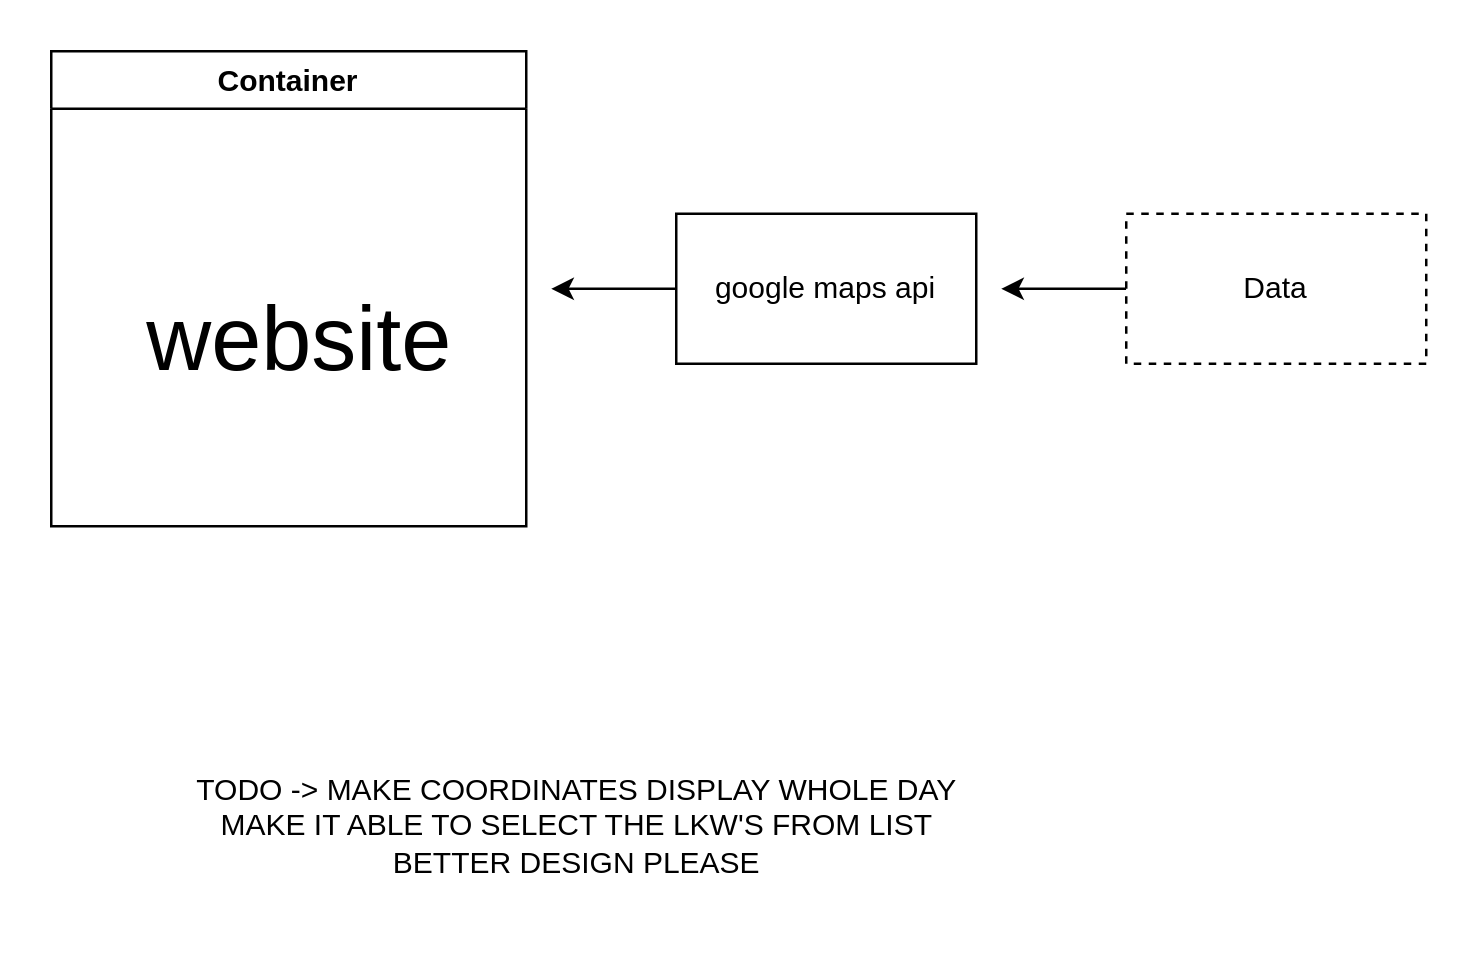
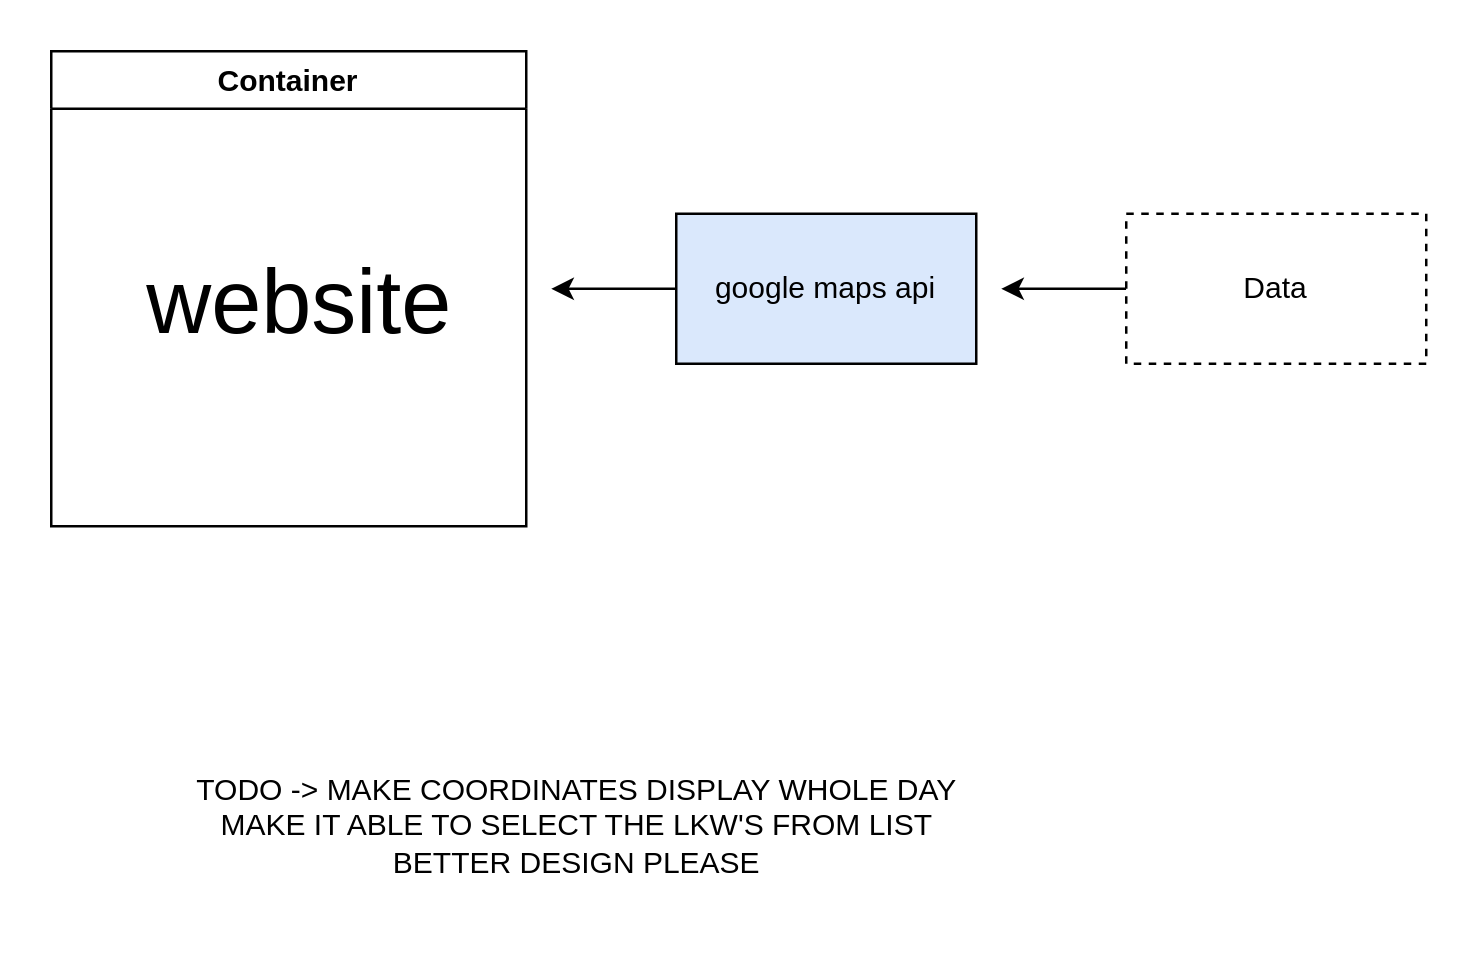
(826, 289) -> (826, 289)
(299, 339) -> (299, 301)
